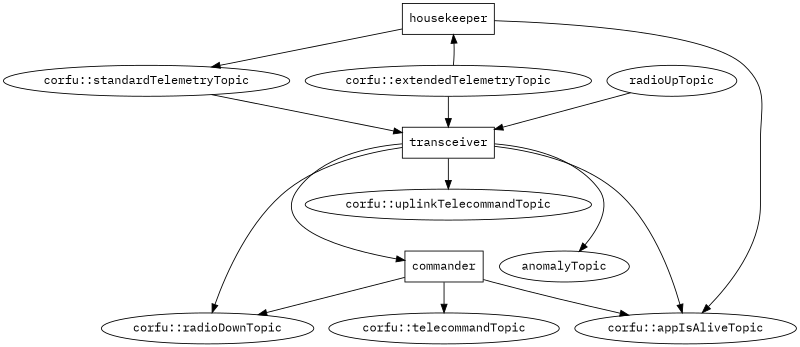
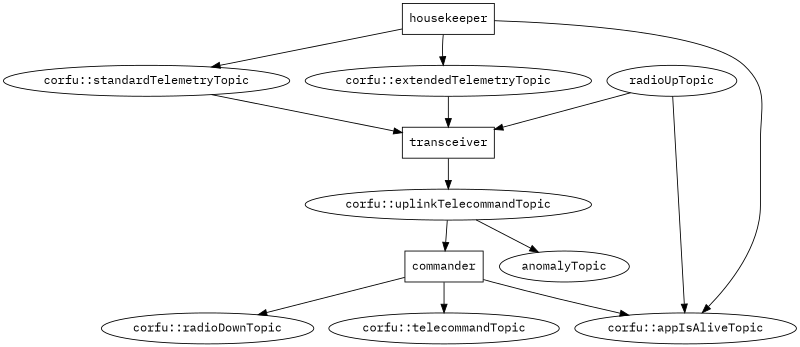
(454, 54) -> (443, 46)
(592, 182) -> (503, 234)
(616, 191) -> (678, 200)
(283, 194) -> none
(293, 201) -> (446, 231)
